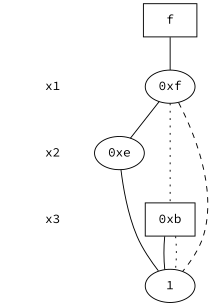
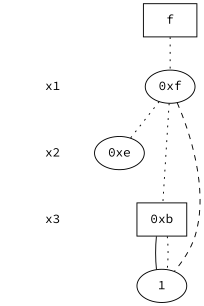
(170, 54) -> (170, 54)
(145, 120) -> (145, 120)
(132, 223) -> none
